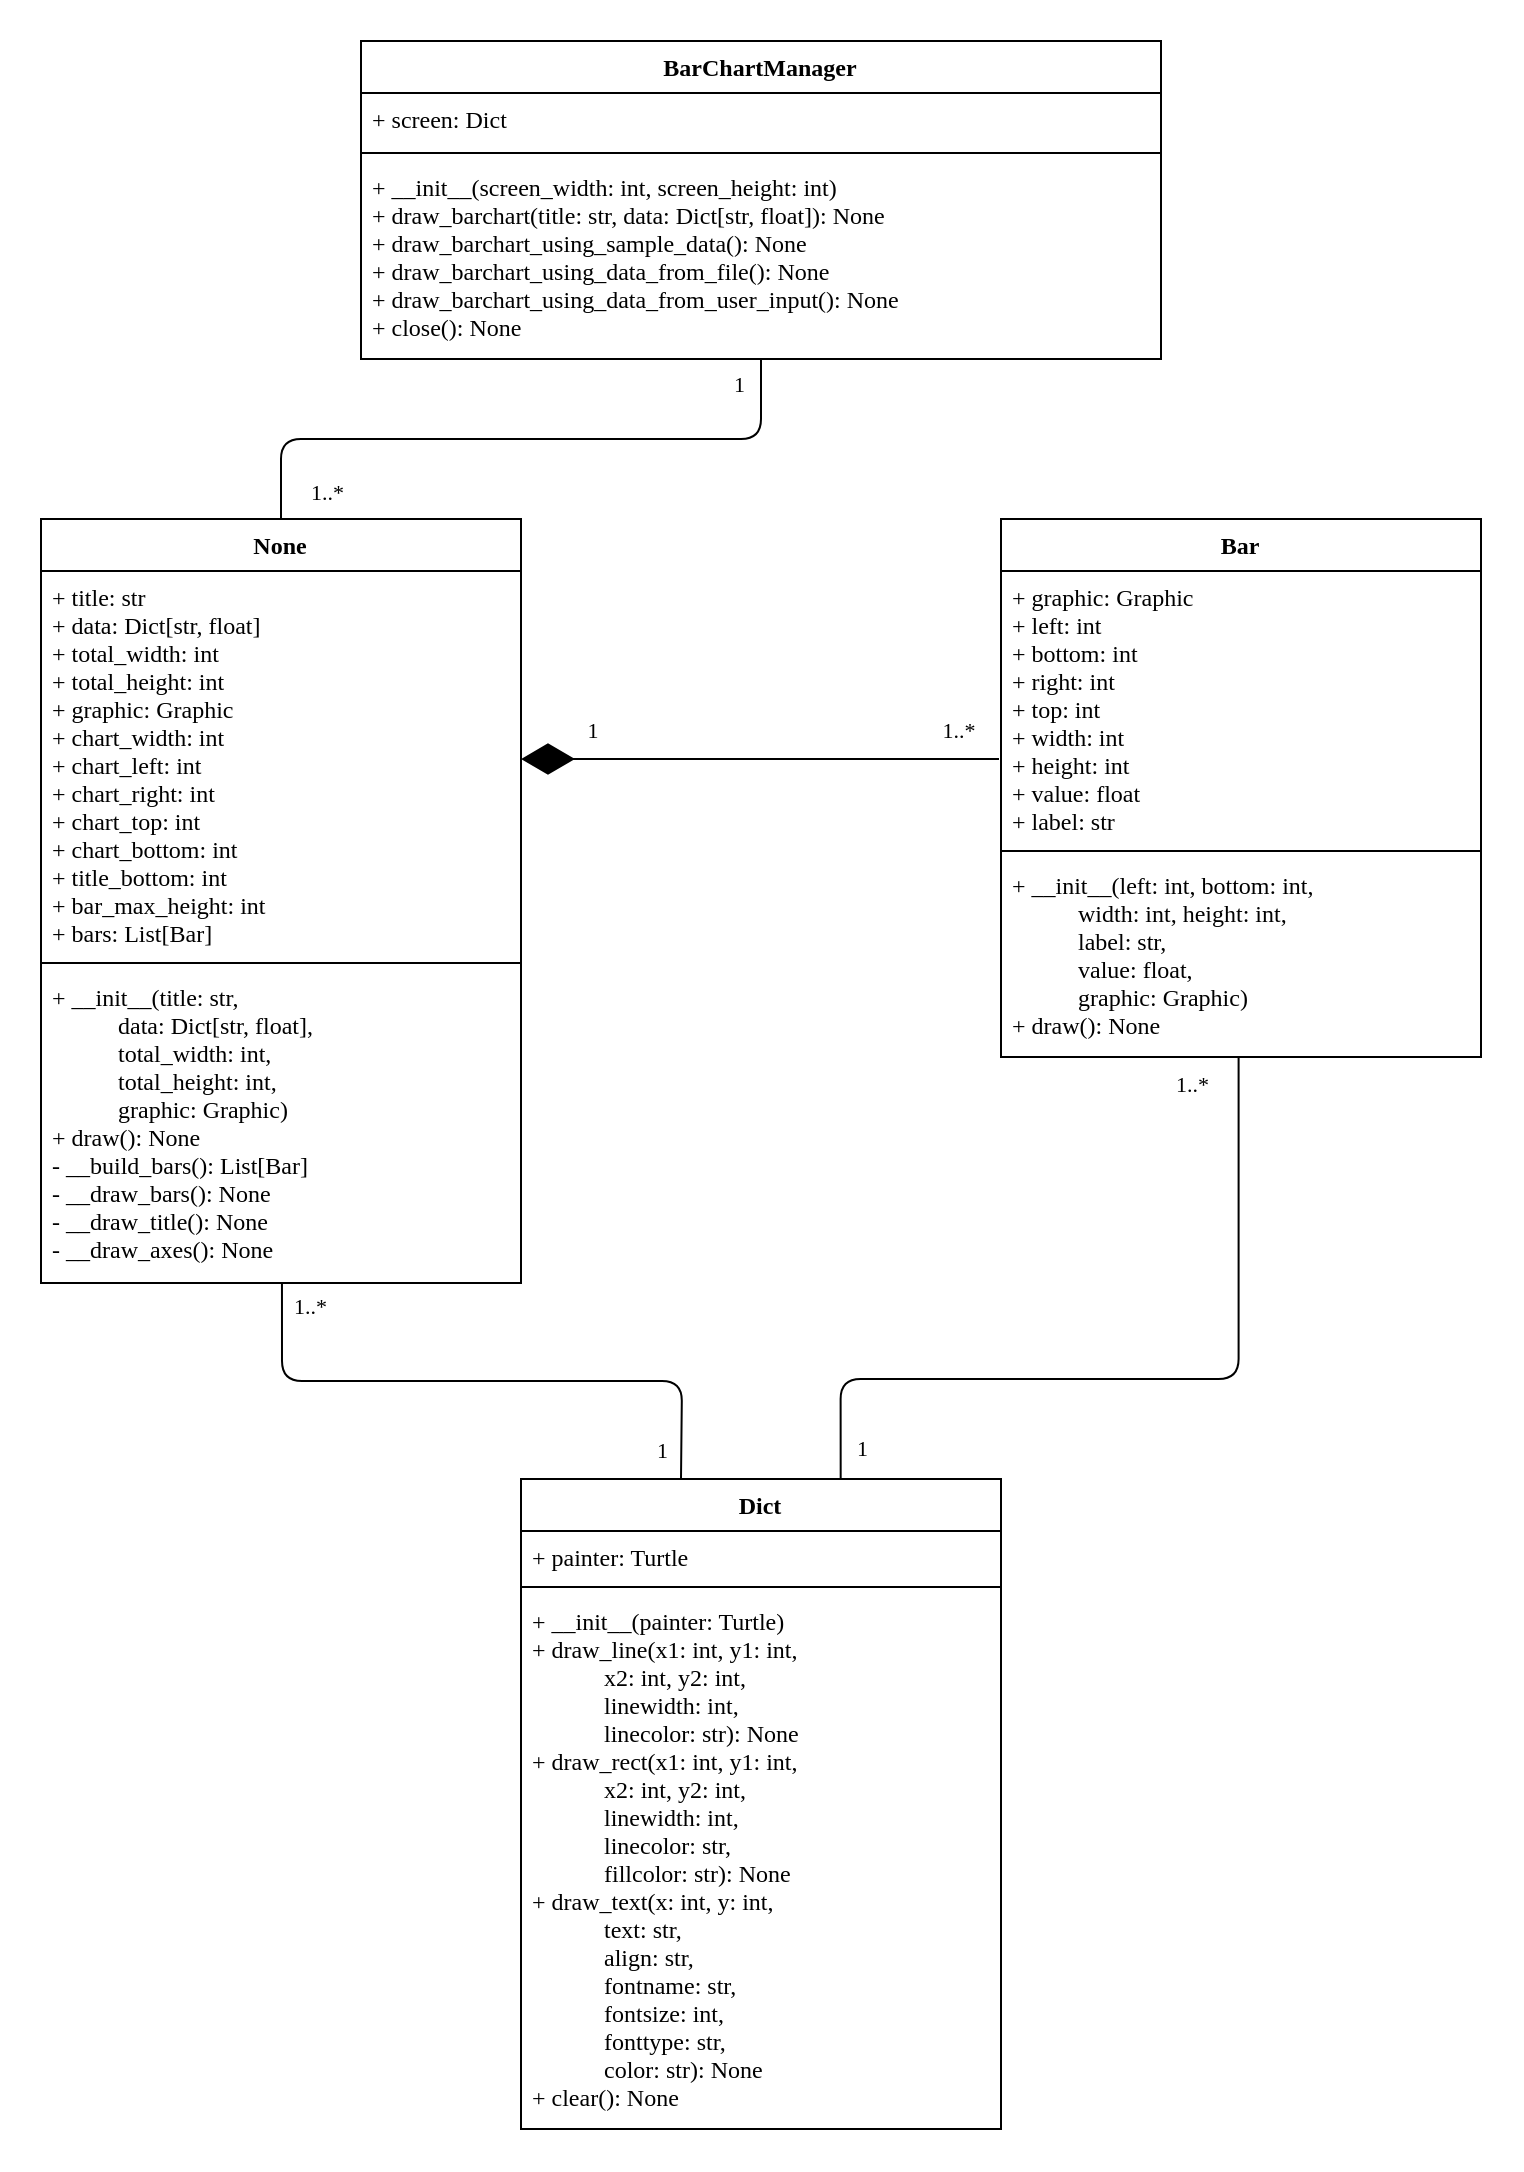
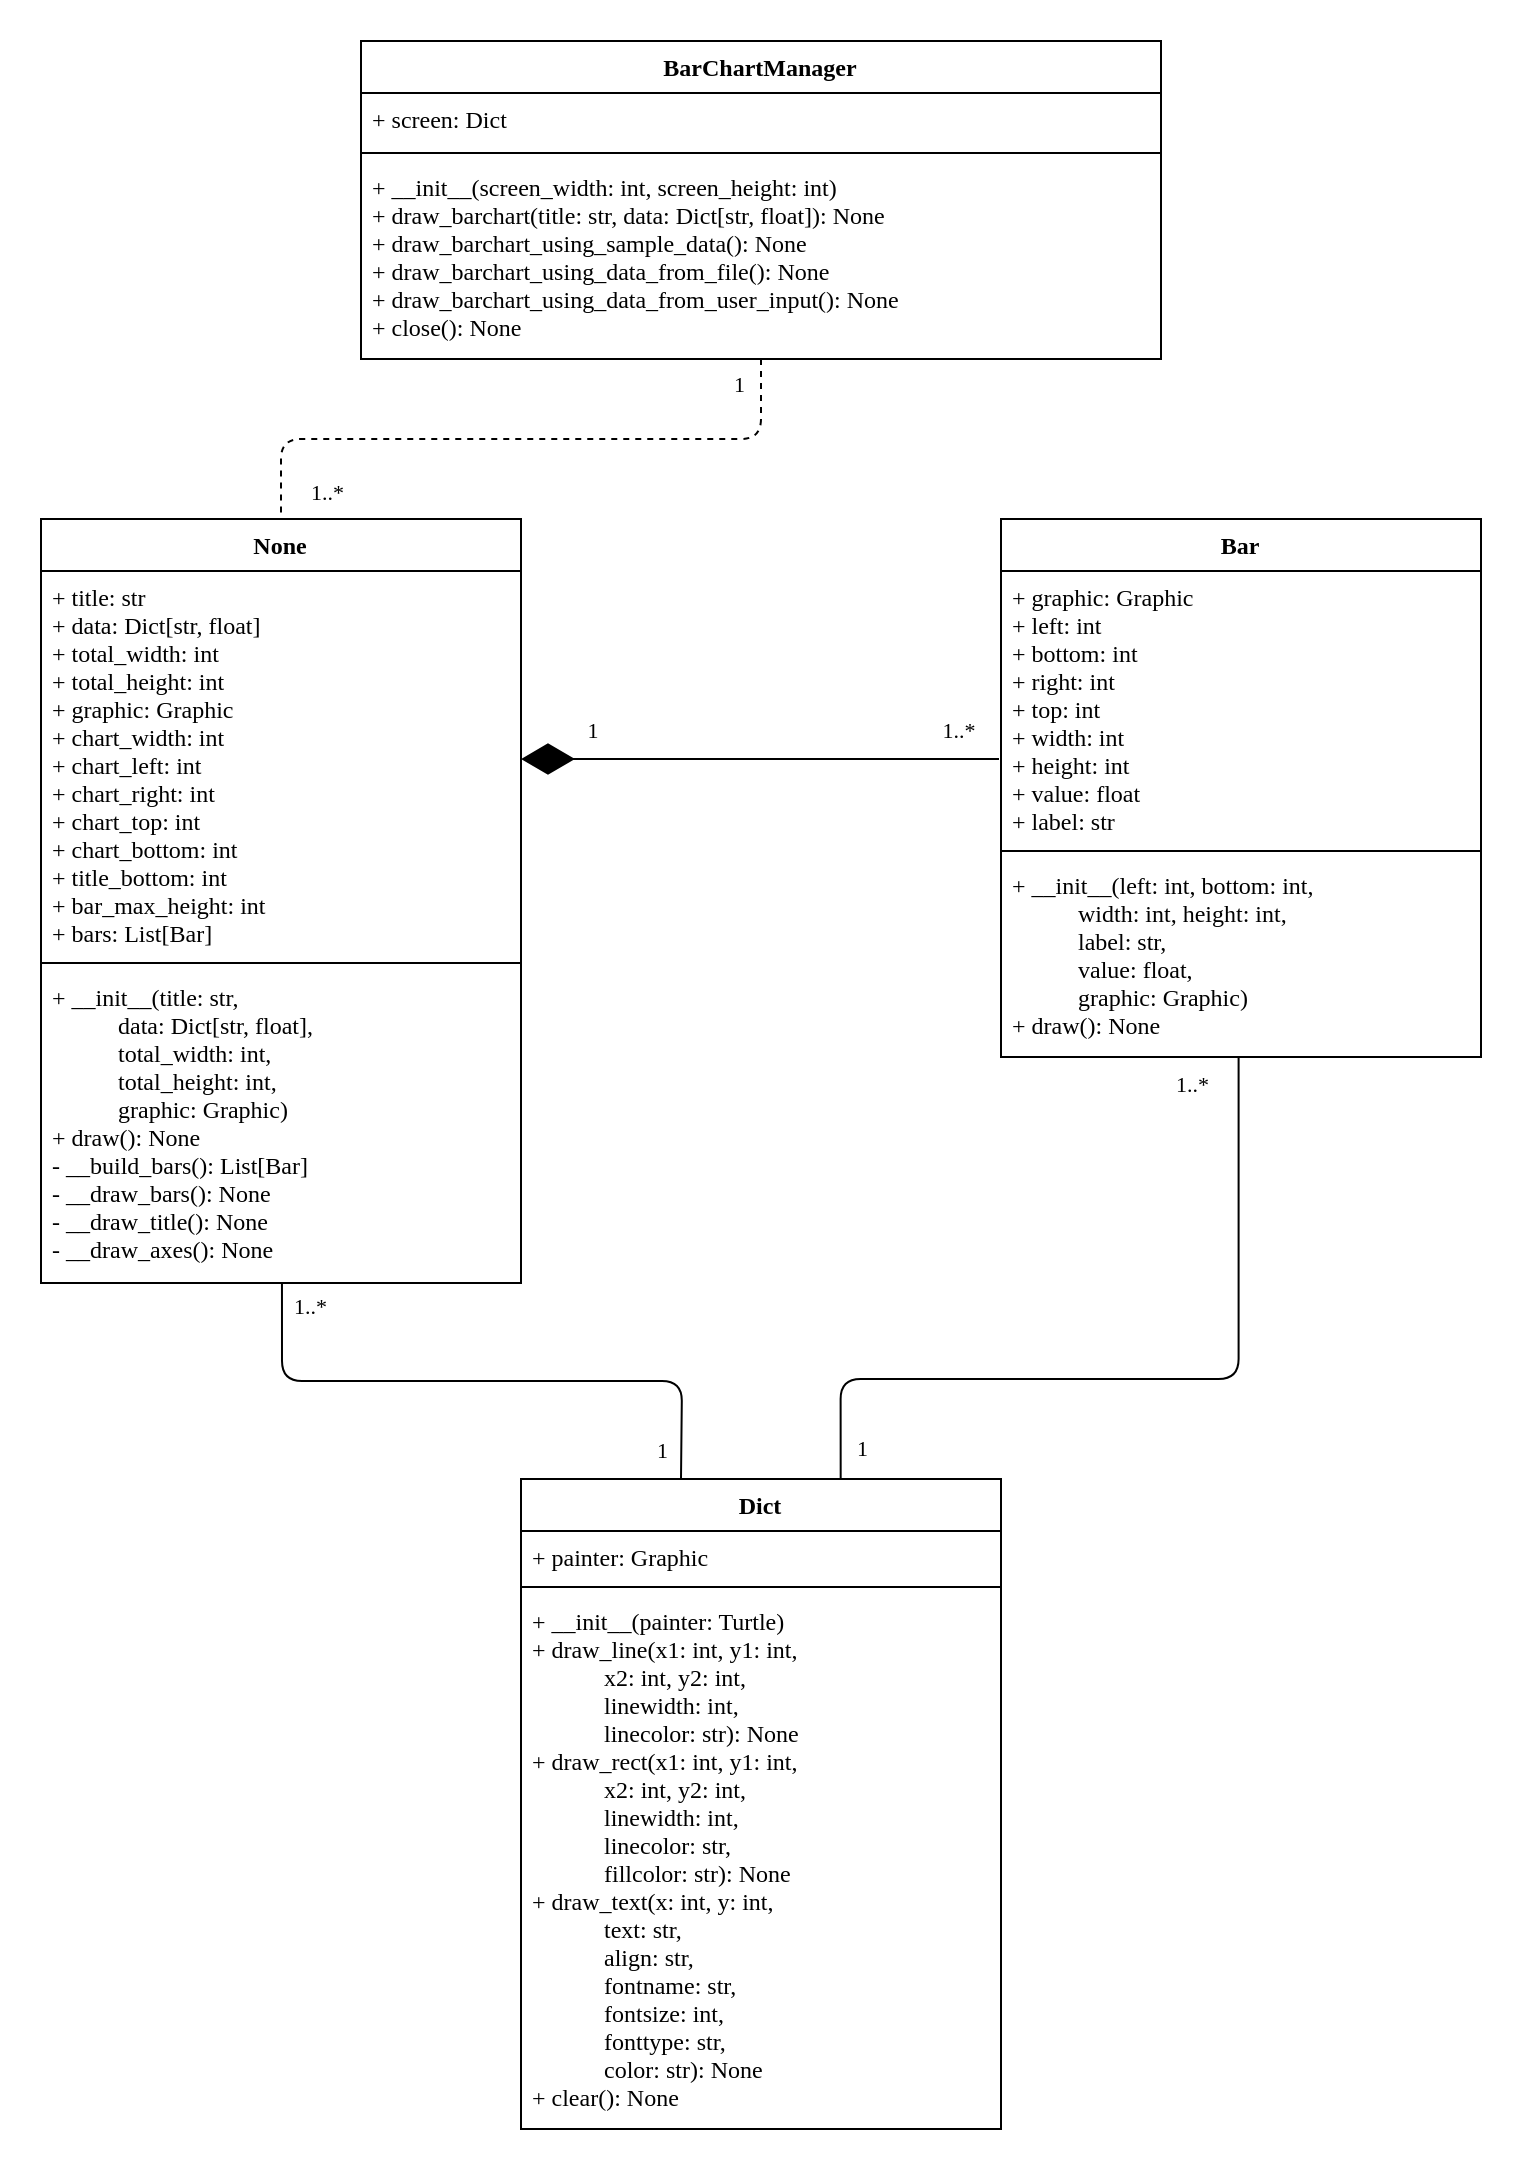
(519, 439) -> (519, 439)
(631, 1558) -> (637, 1558)
